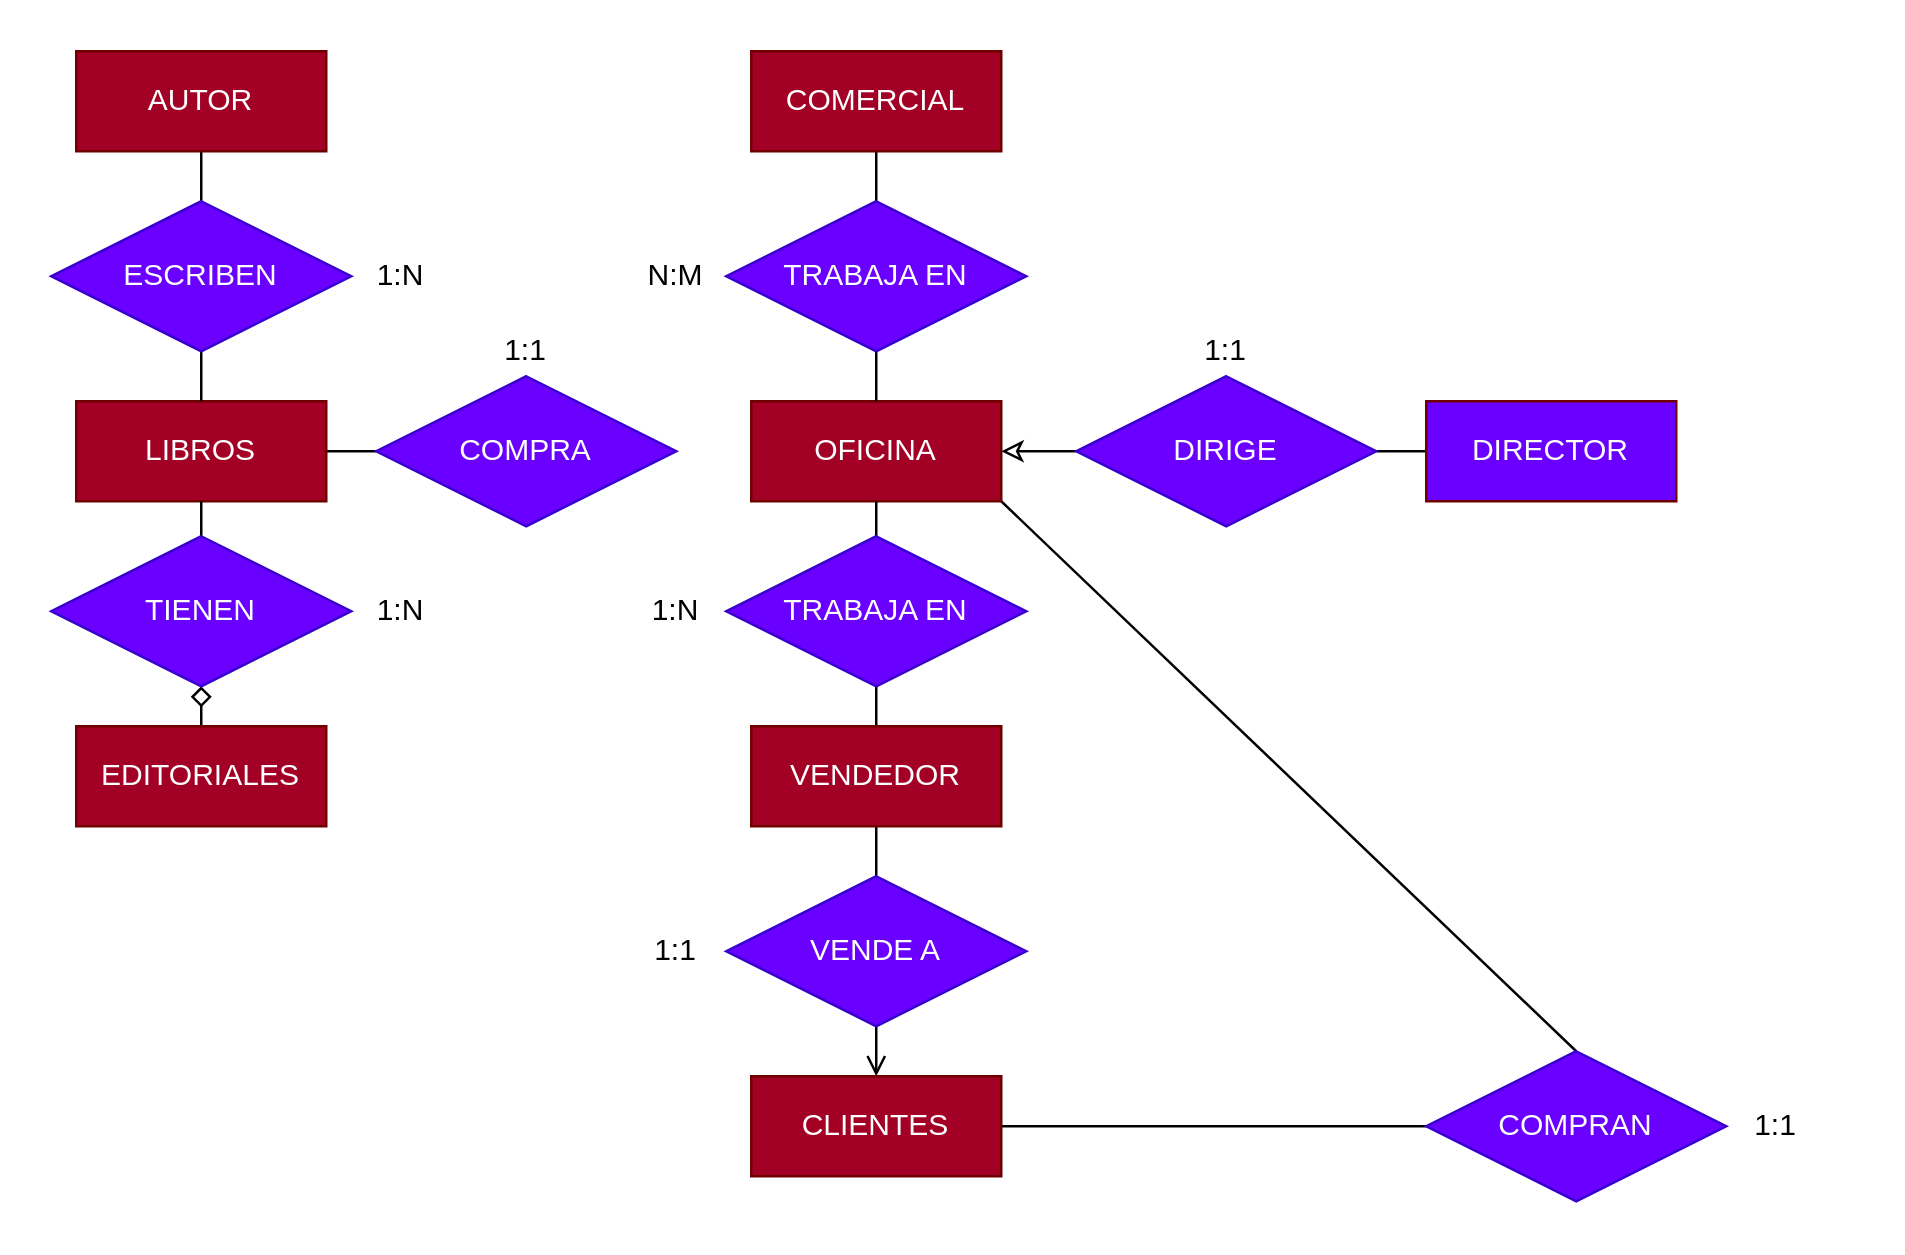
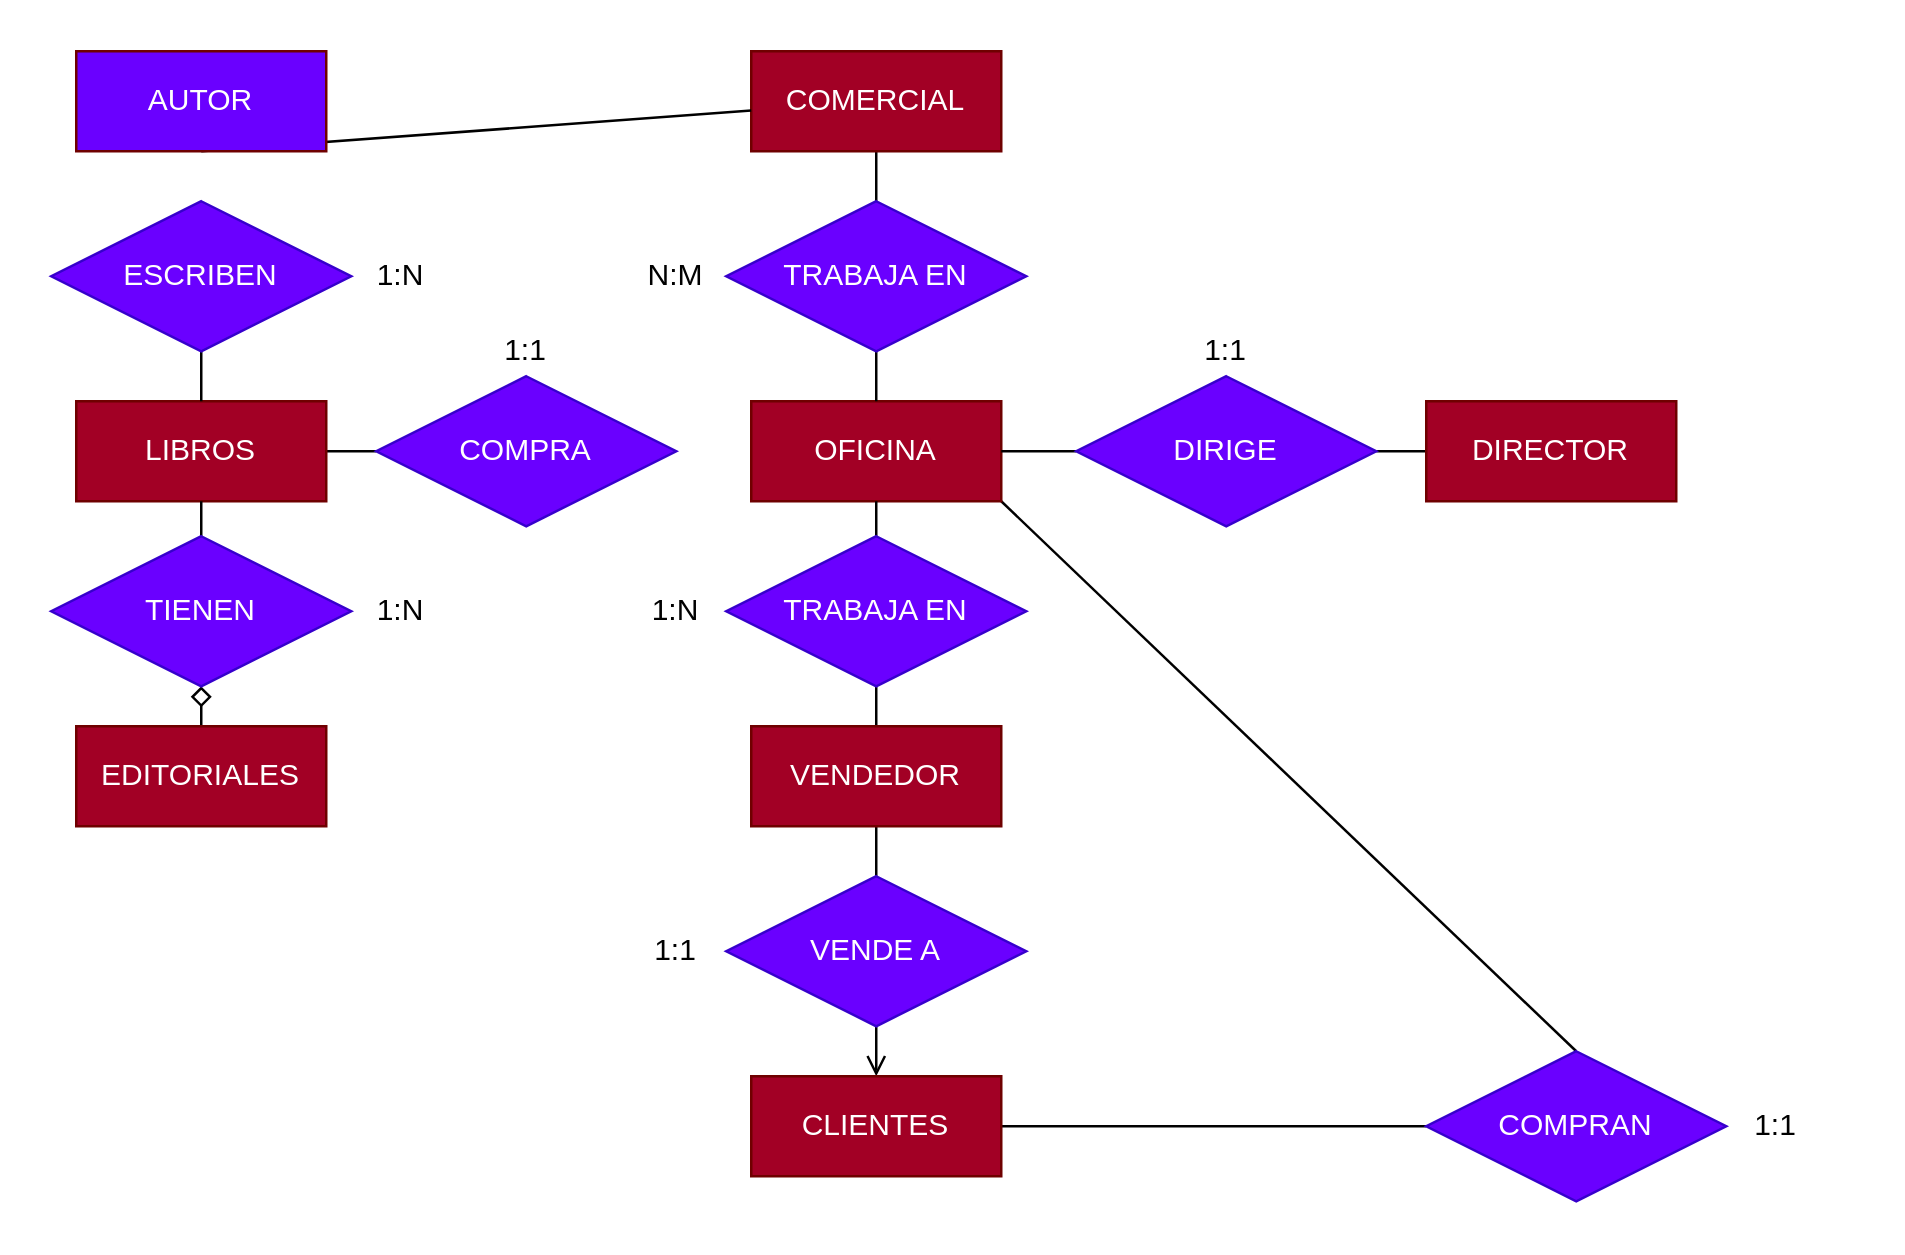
(201, 101) -> (201, 101)
(201, 176) -> (476, 131)
(1019, 451) -> (1012, 451)
(1551, 451) -> (1551, 451)
